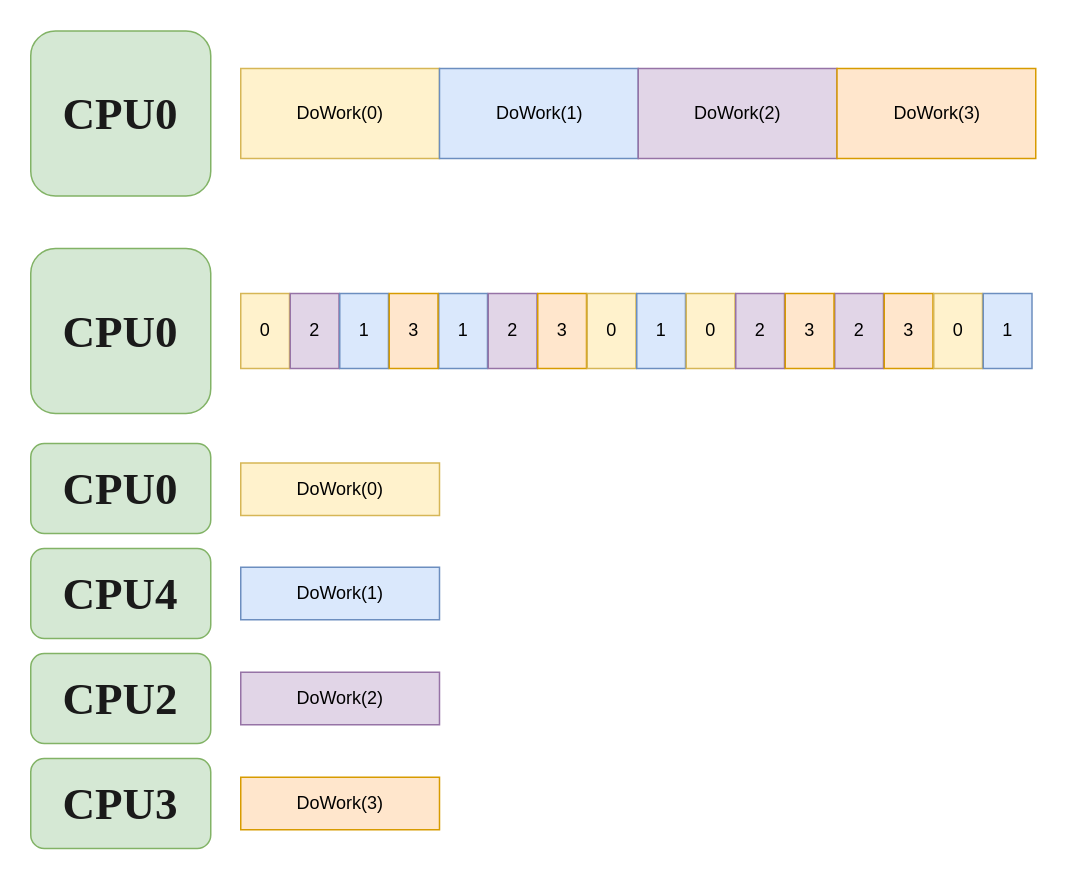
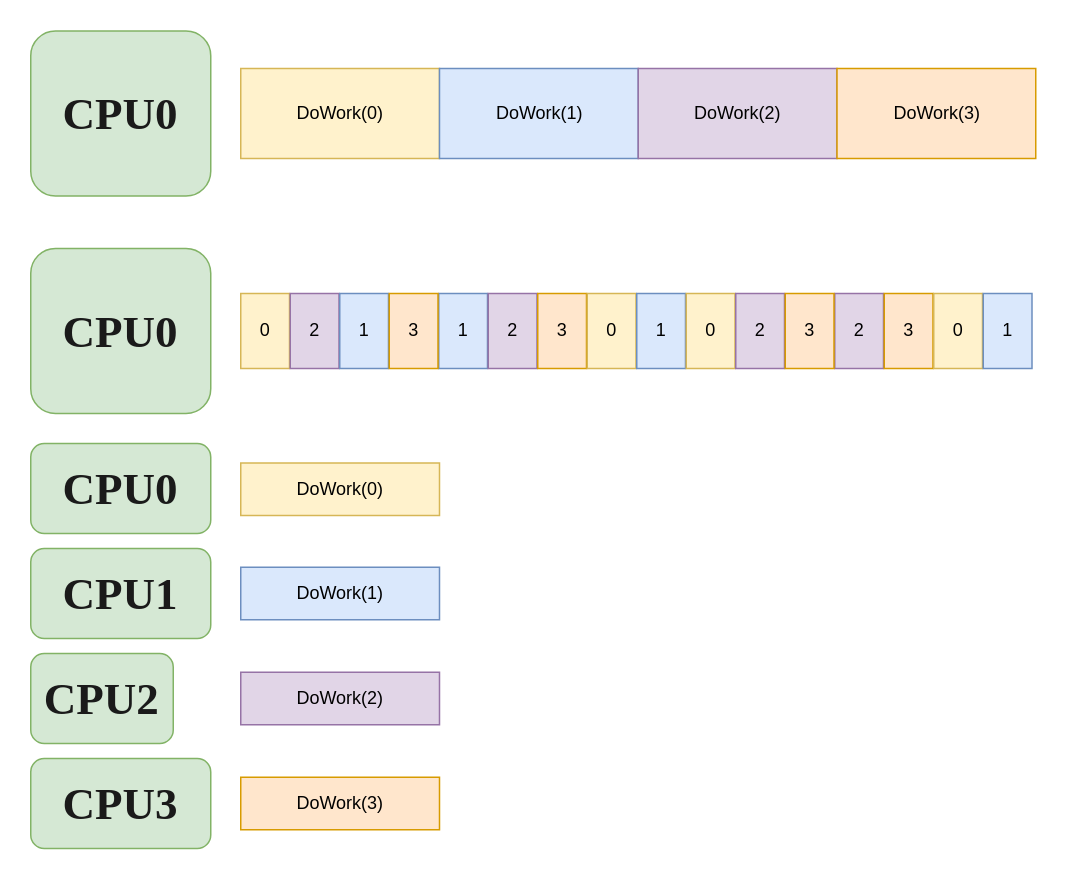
(121, 593) -> (121, 593)
(121, 698) -> (102, 698)
